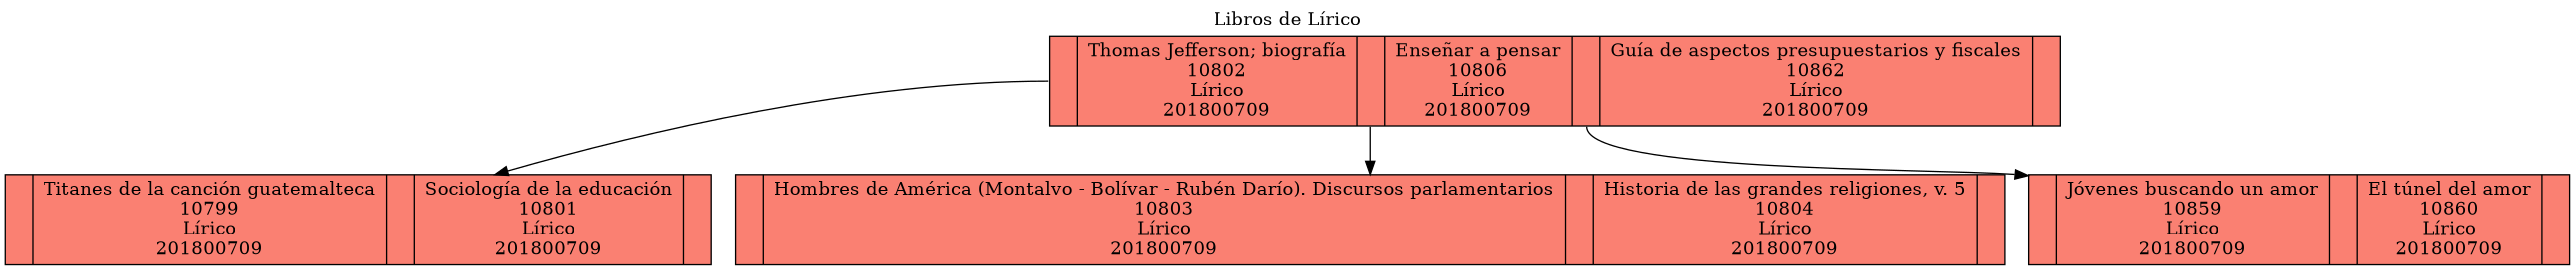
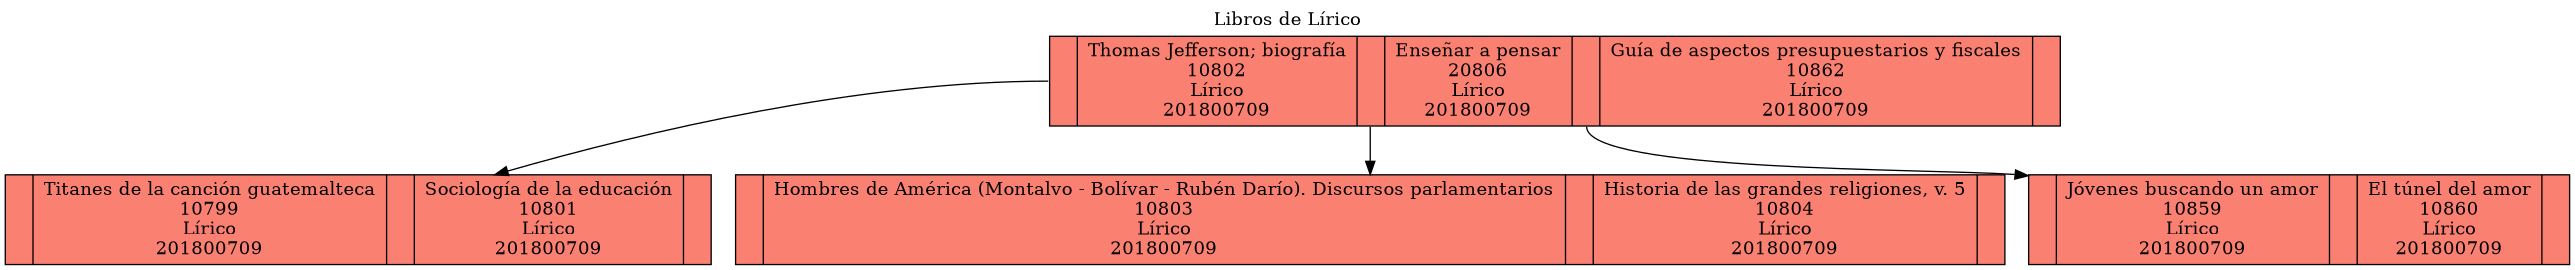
(1478, 71) -> (1478, 71)
